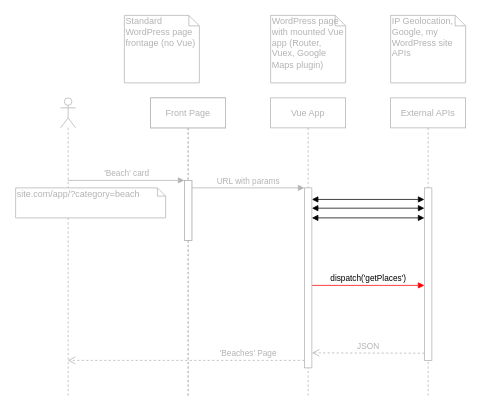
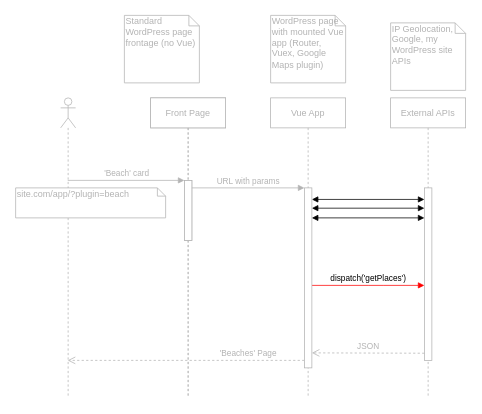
(428, 49) -> (428, 57)
(85, 194) -> (78, 194)
